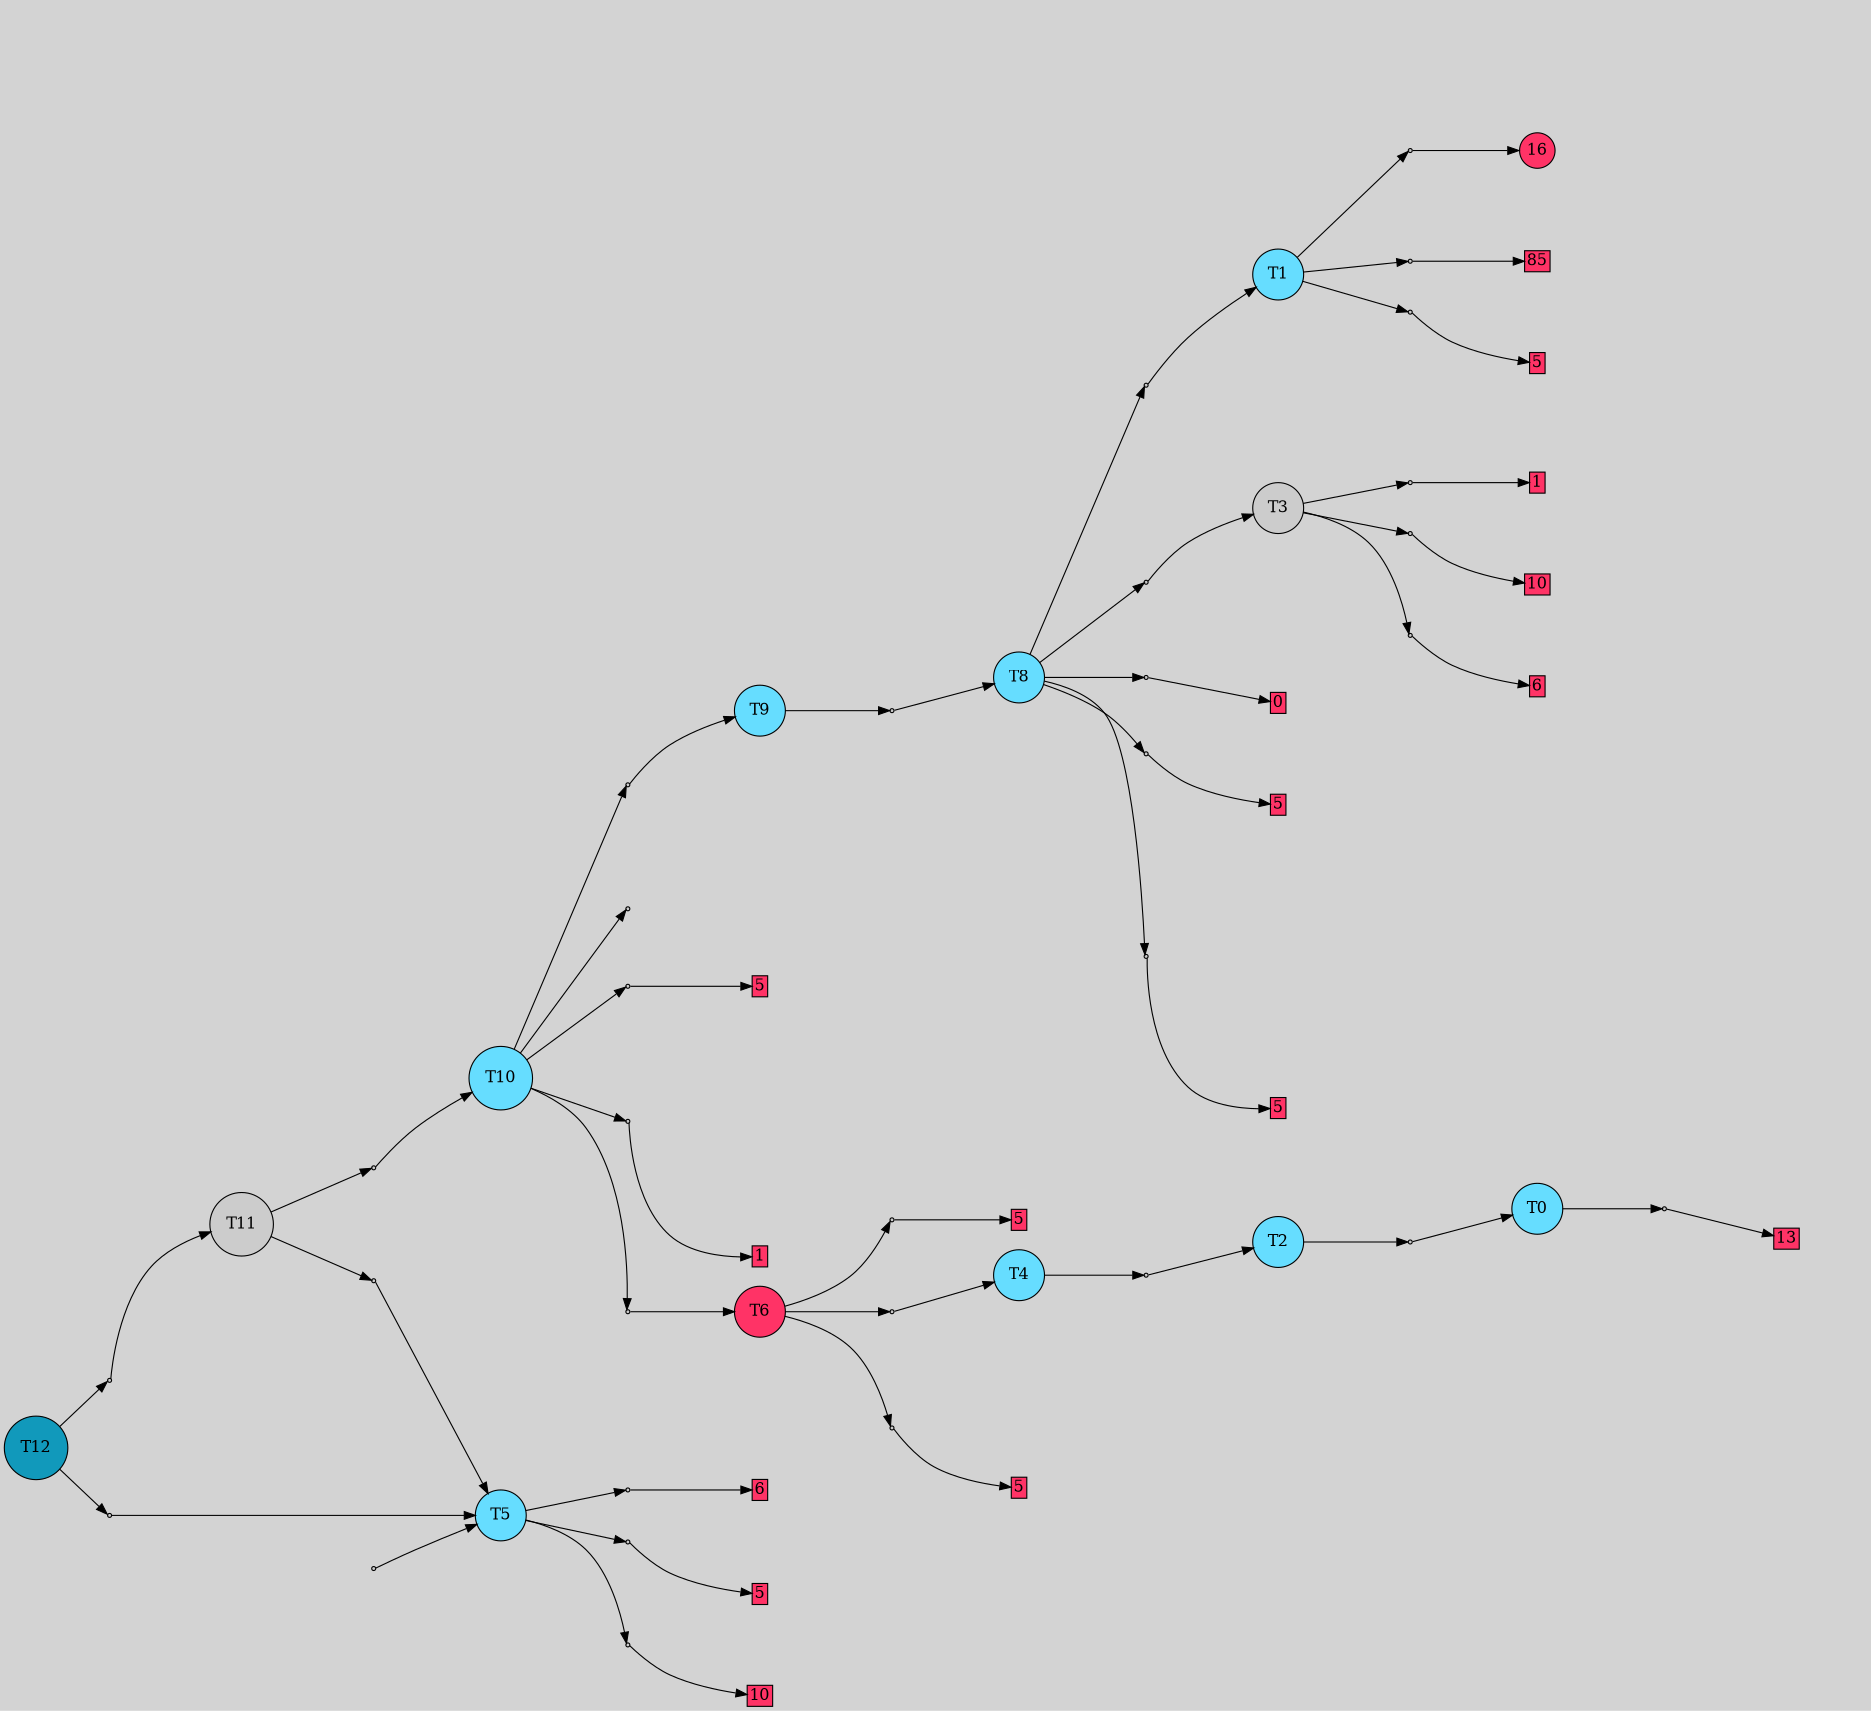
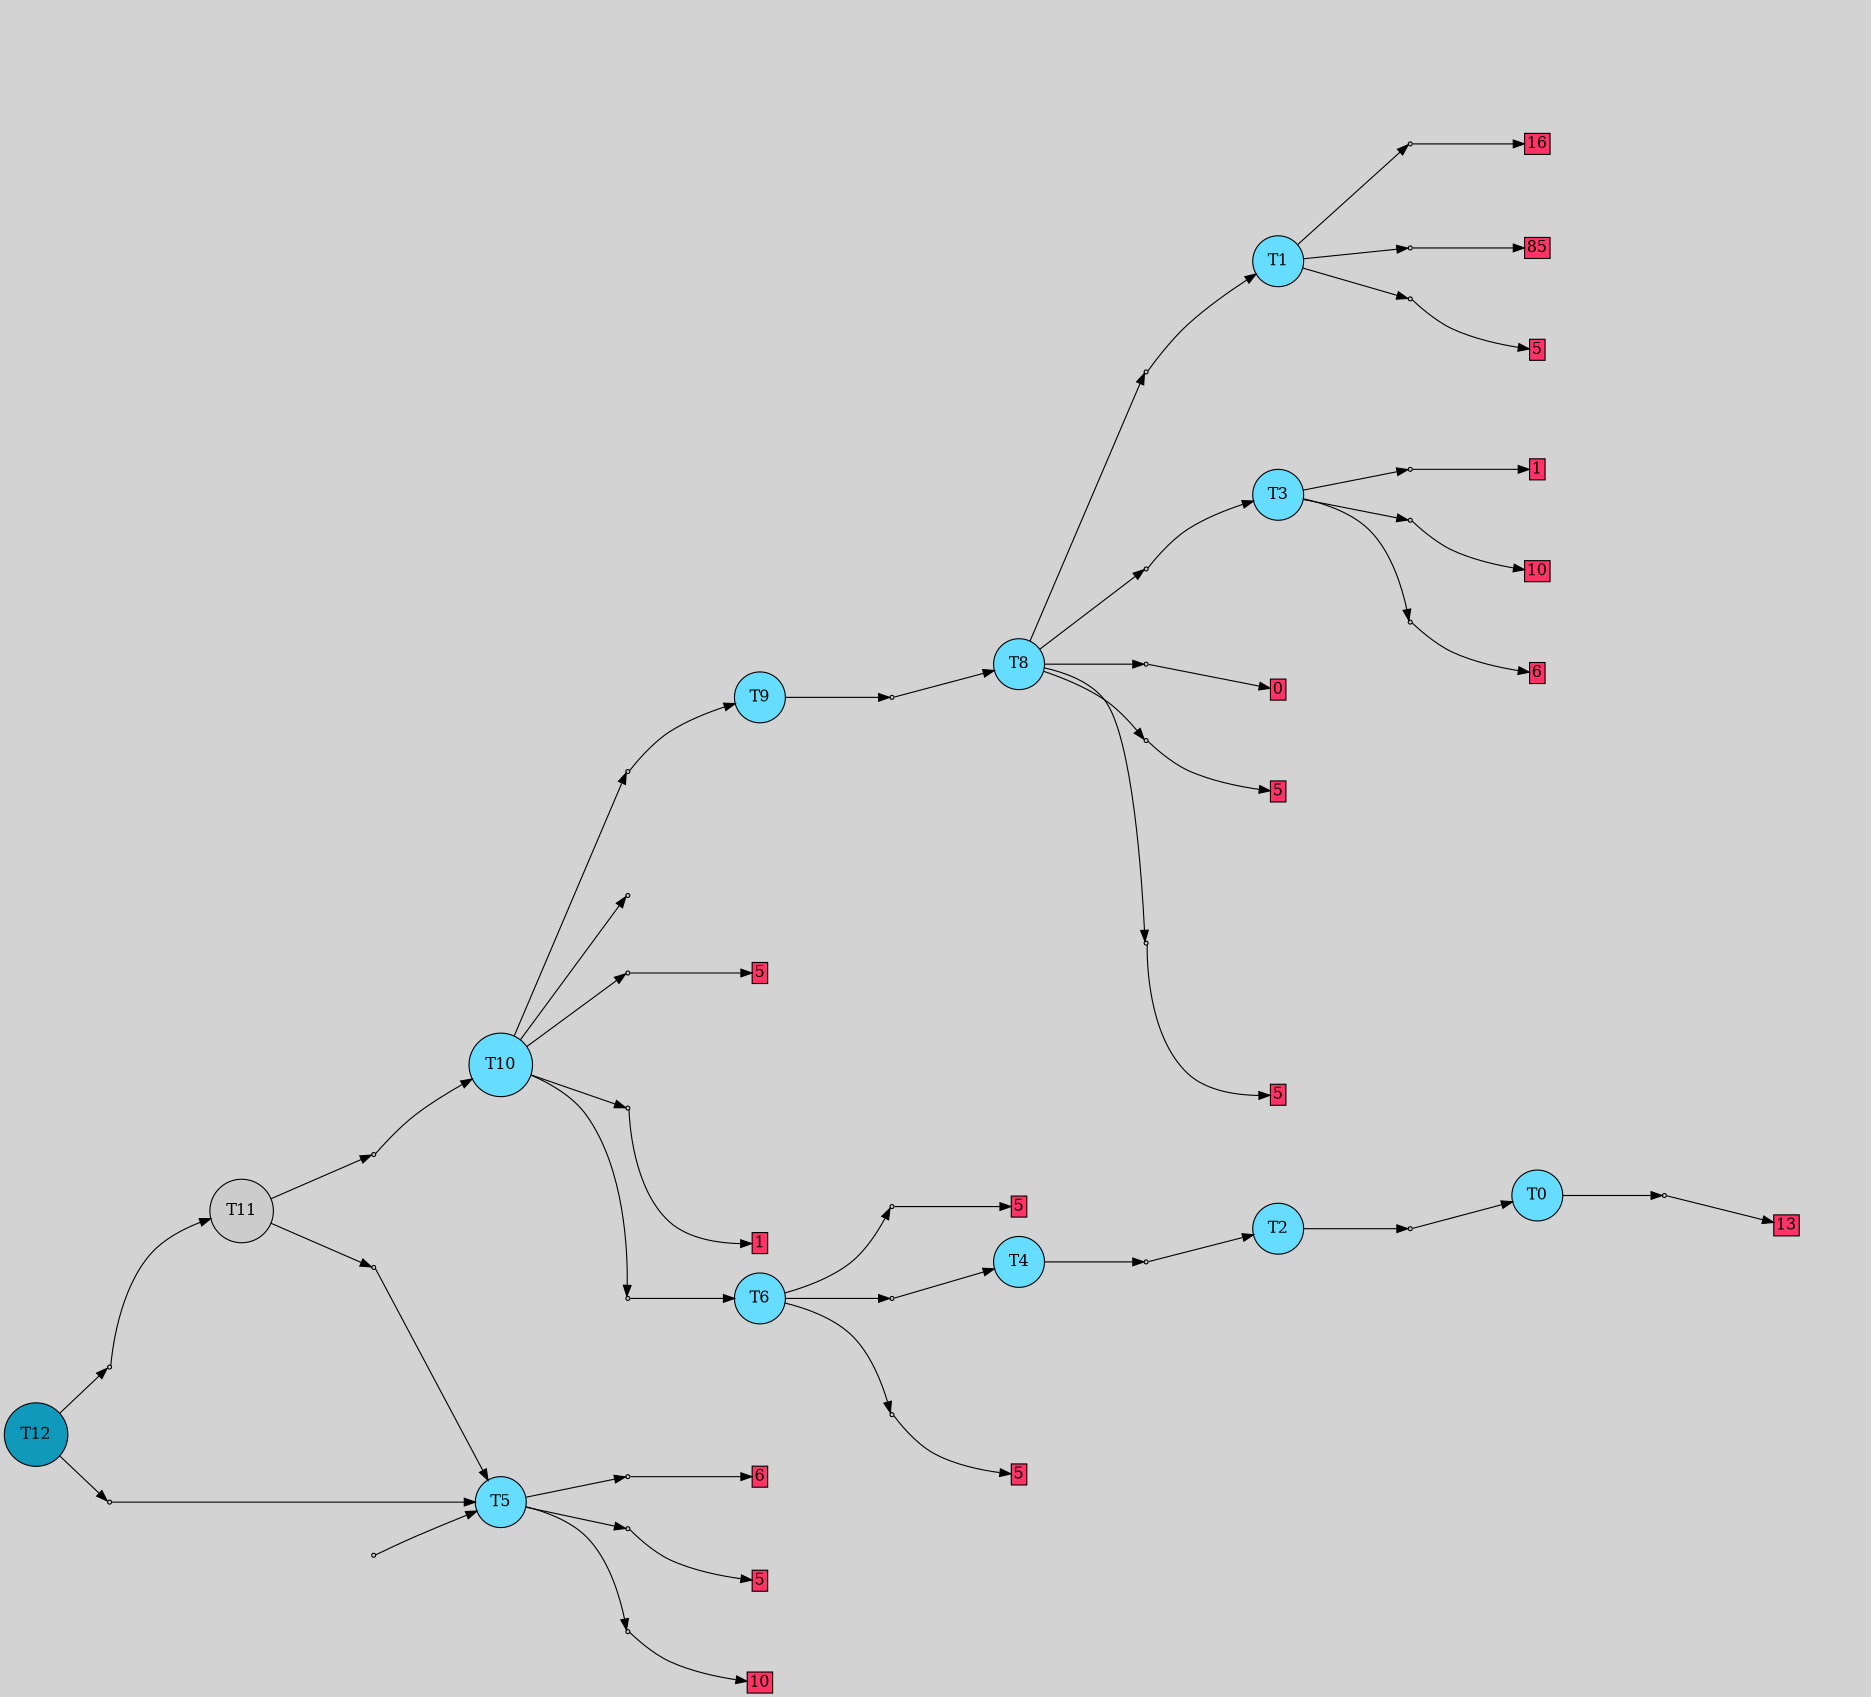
(1537, 151) -> (1537, 144)
(1278, 508) -> (1278, 495)
(760, 1312) -> (760, 1298)
